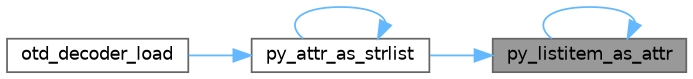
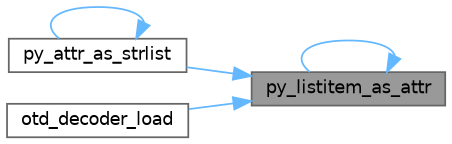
(211, 55) -> (211, 106)
